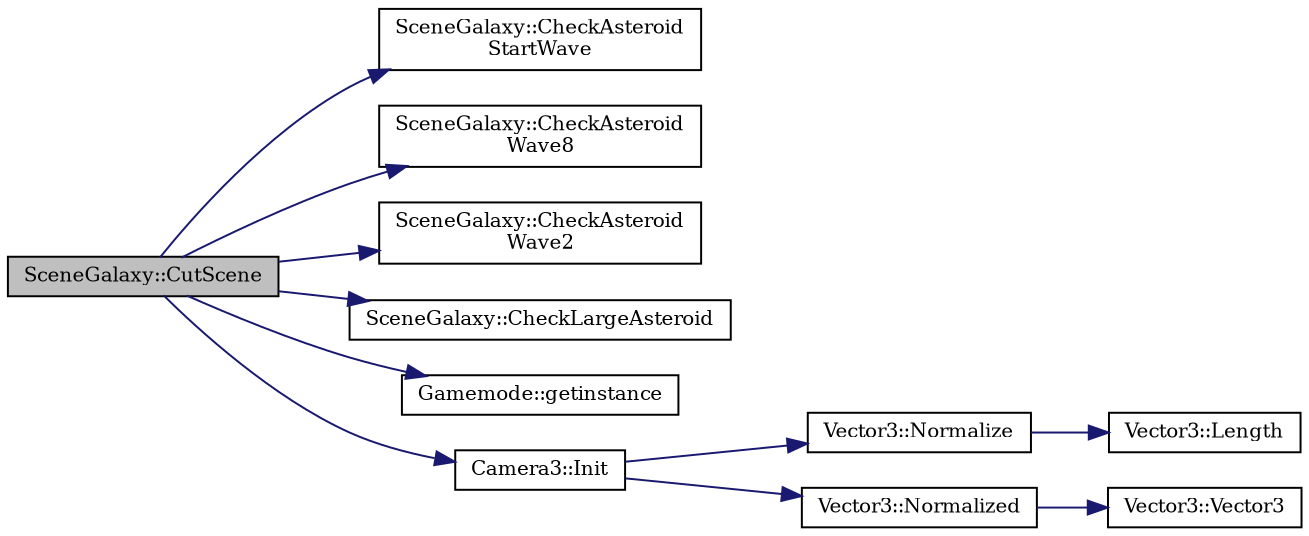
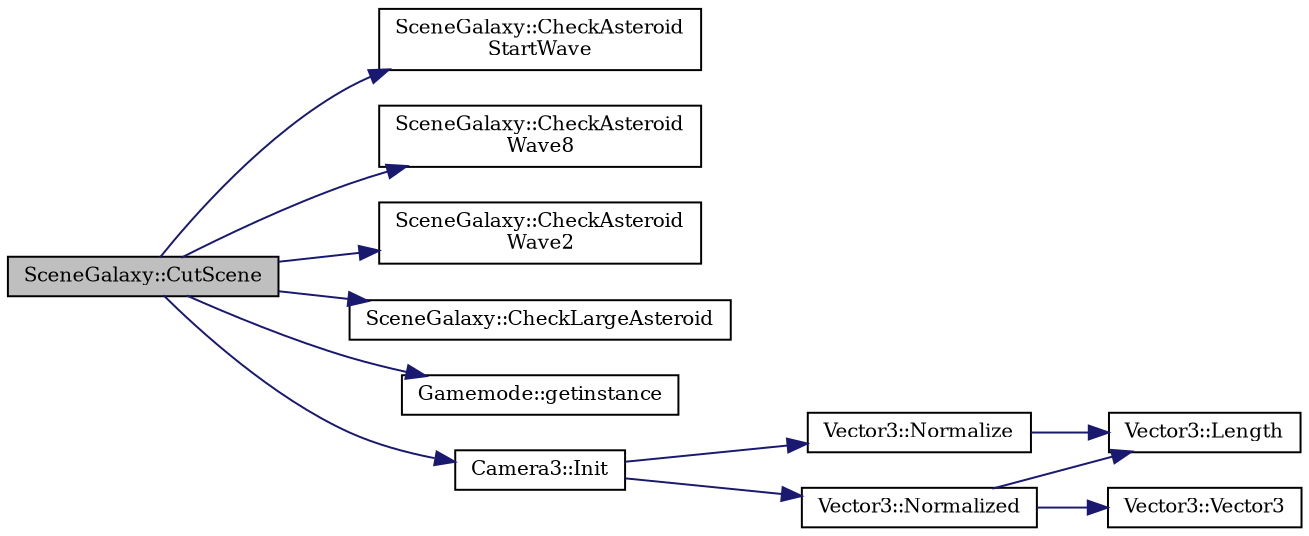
none -> (1052, 473)
